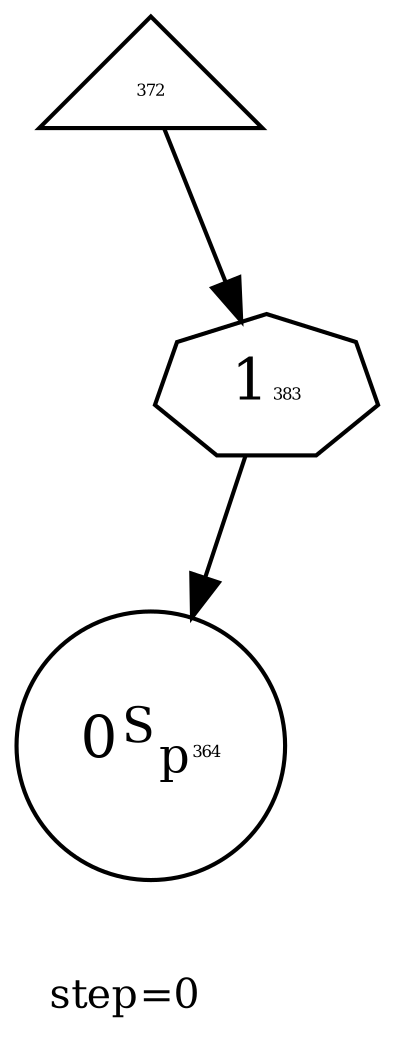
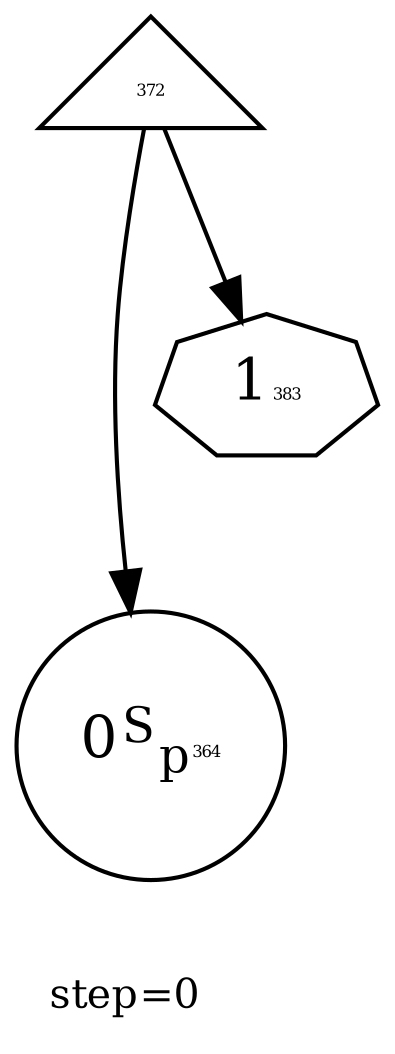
(225, 517) -> (116, 349)
